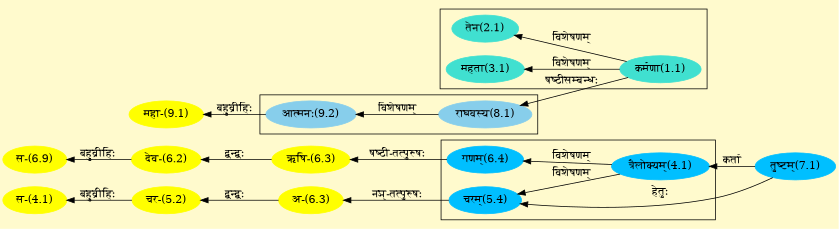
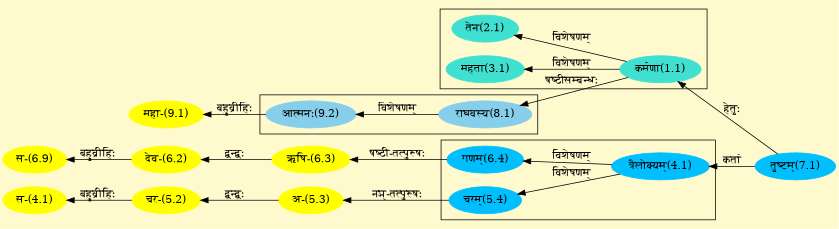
(311, 200) -> (311, 200)
(652, 206) -> (731, 120)
